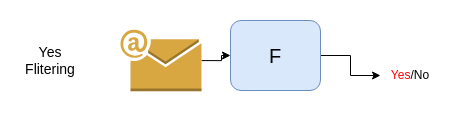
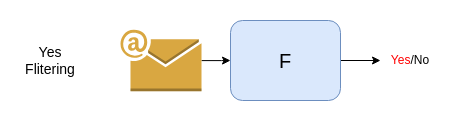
(276, 56) -> (286, 61)
(411, 76) -> (411, 61)
